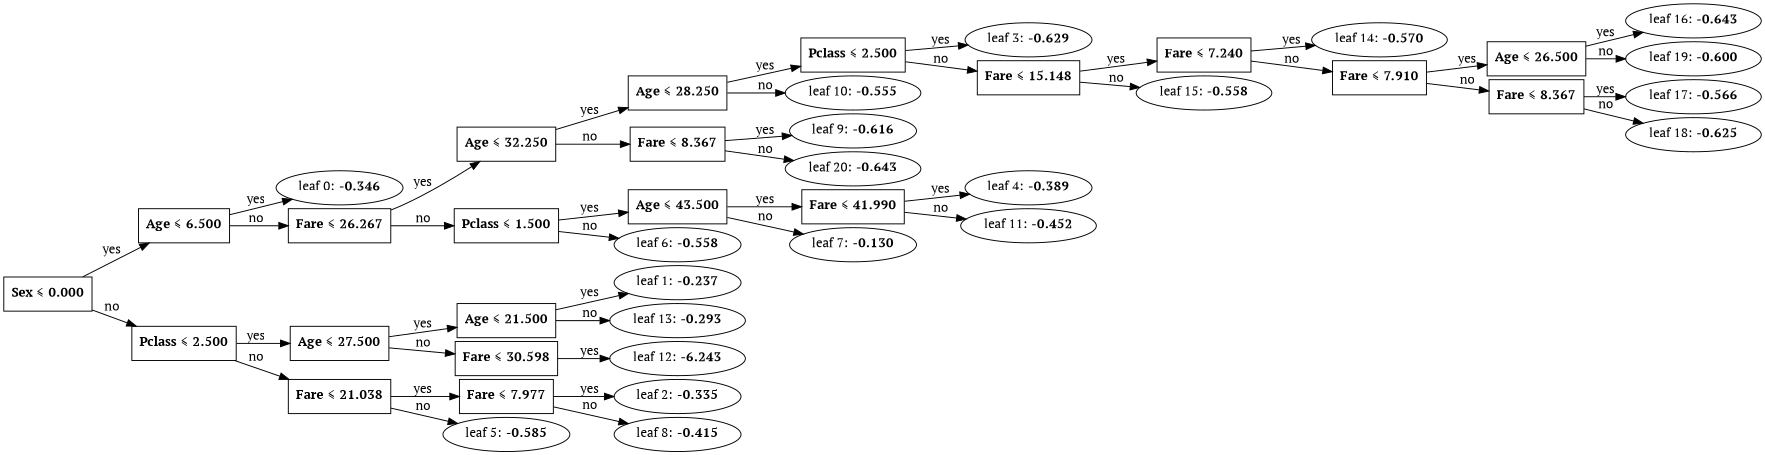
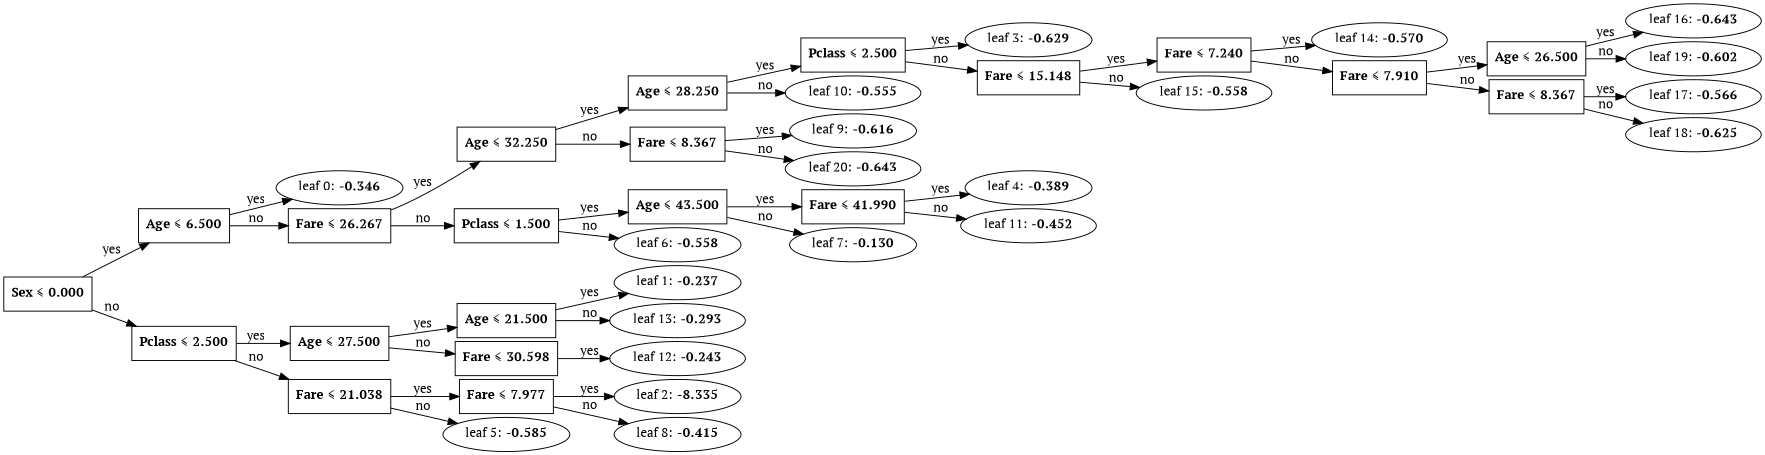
(1717, 57) -> (1717, 57)
(701, 357) -> (701, 357)
(698, 395) -> (698, 395)
